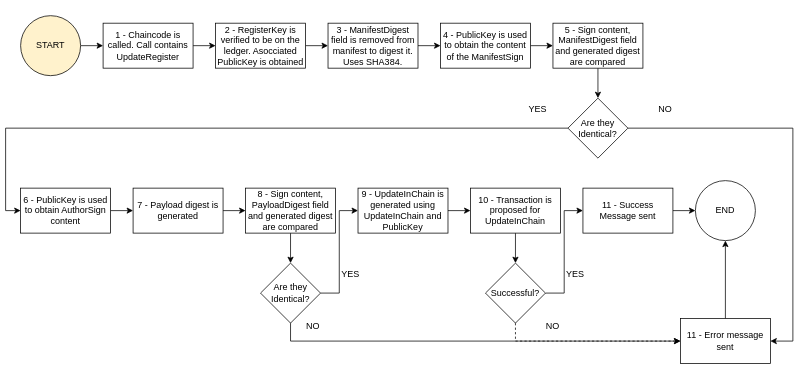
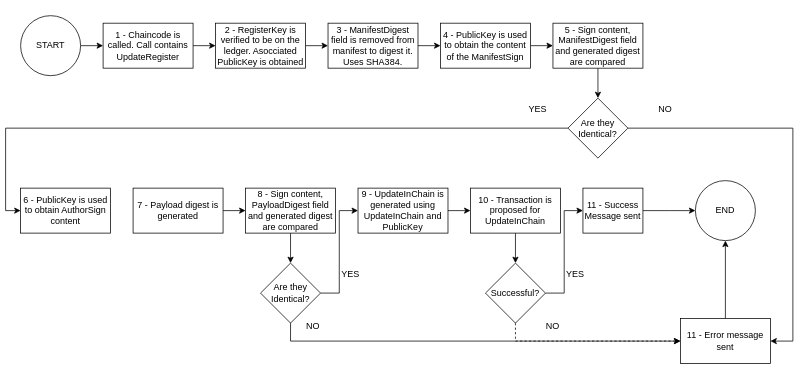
(51, 45) -> (51, 45)
(119, 210) -> none
(628, 210) -> (613, 210)
